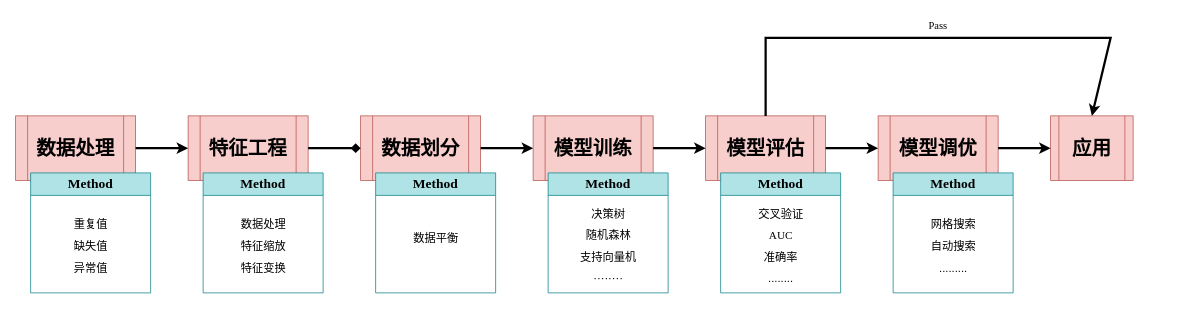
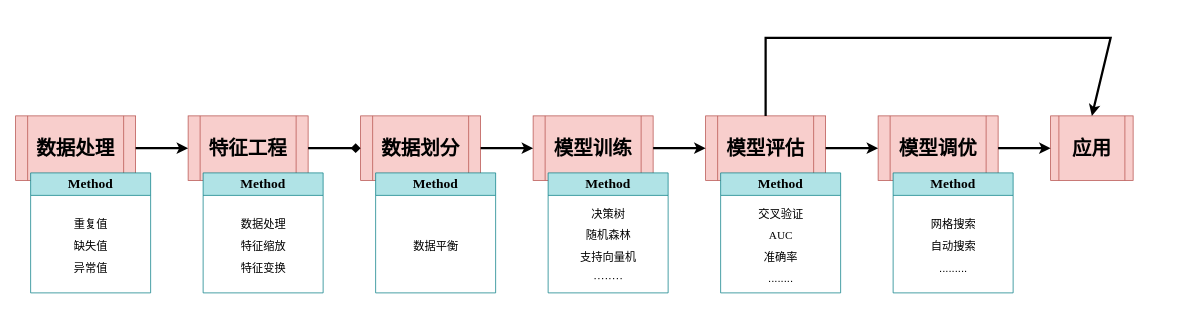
(938, 27) -> none
(435, 237) -> (435, 244)
